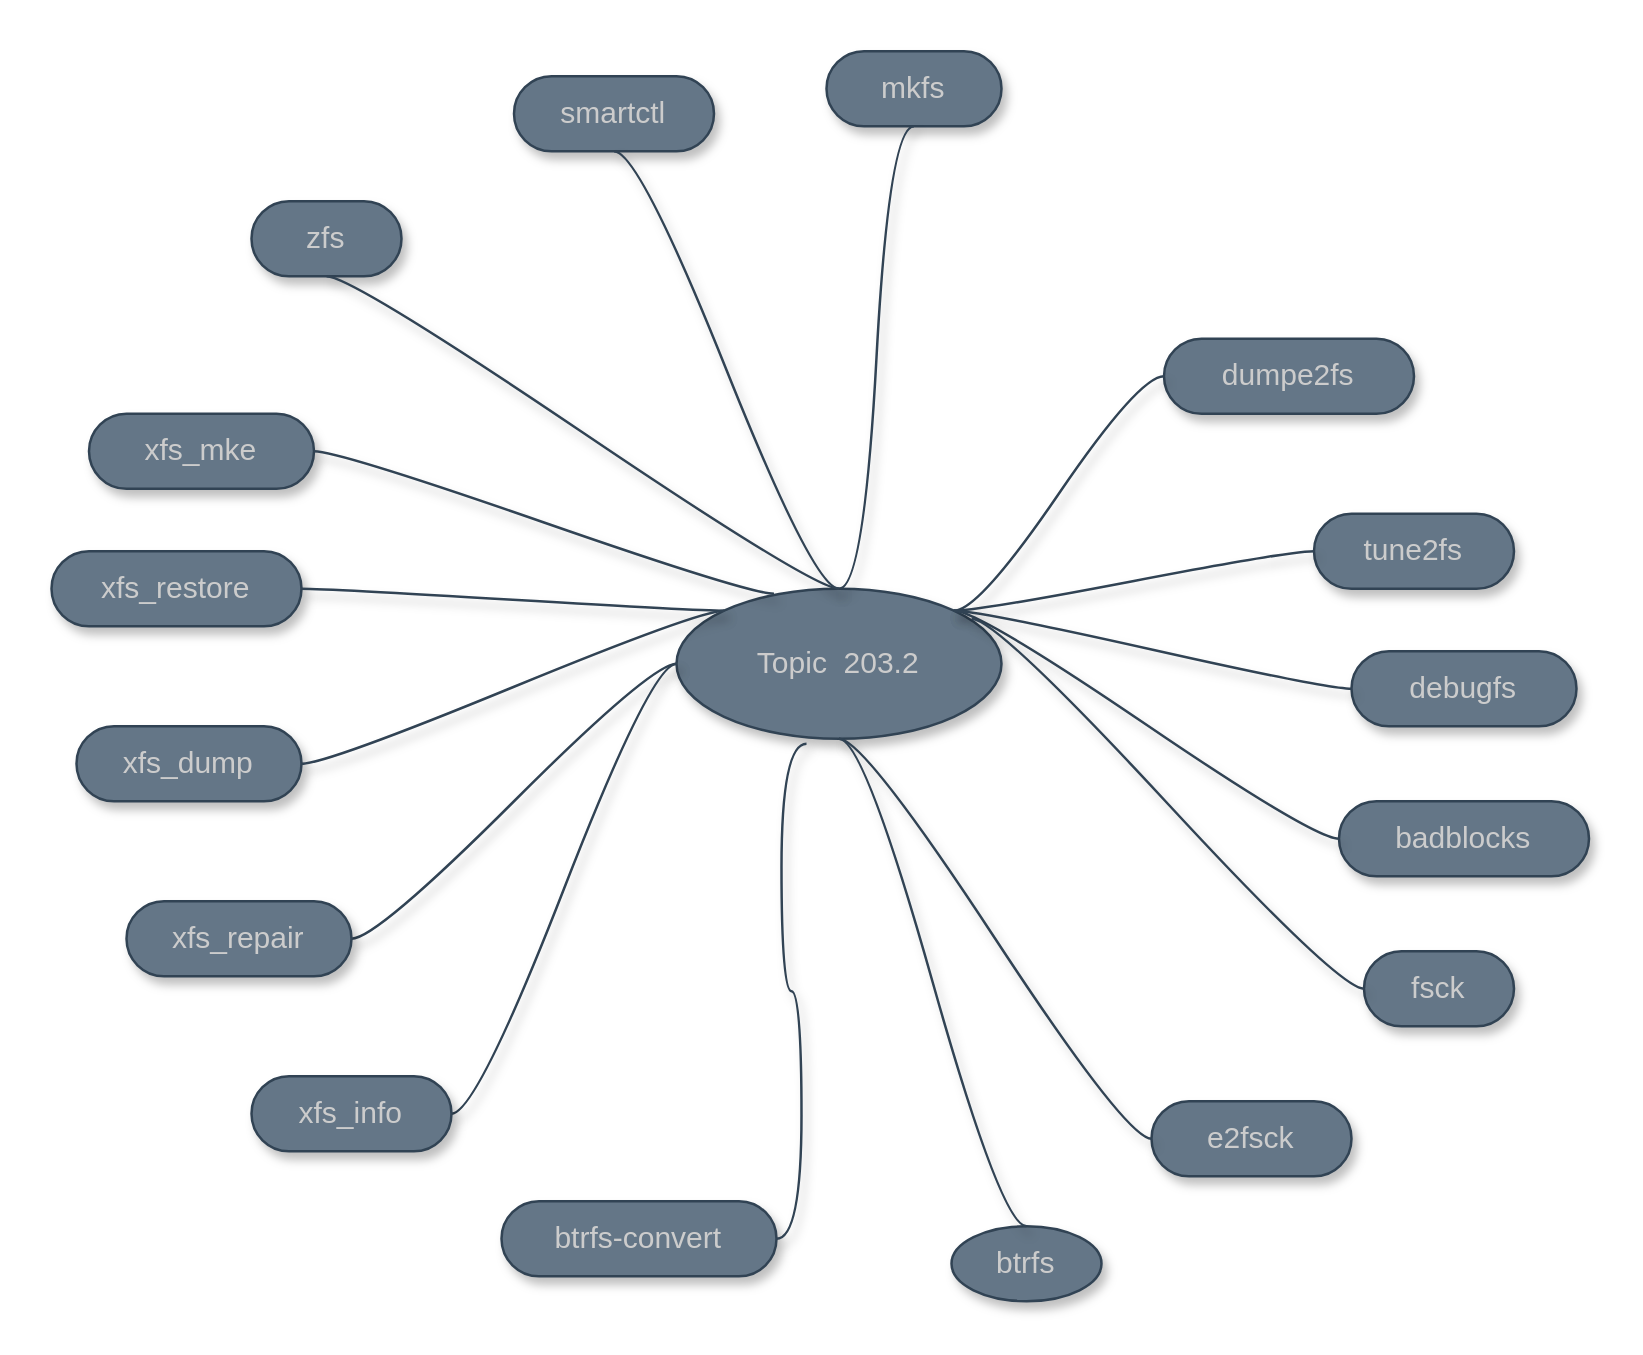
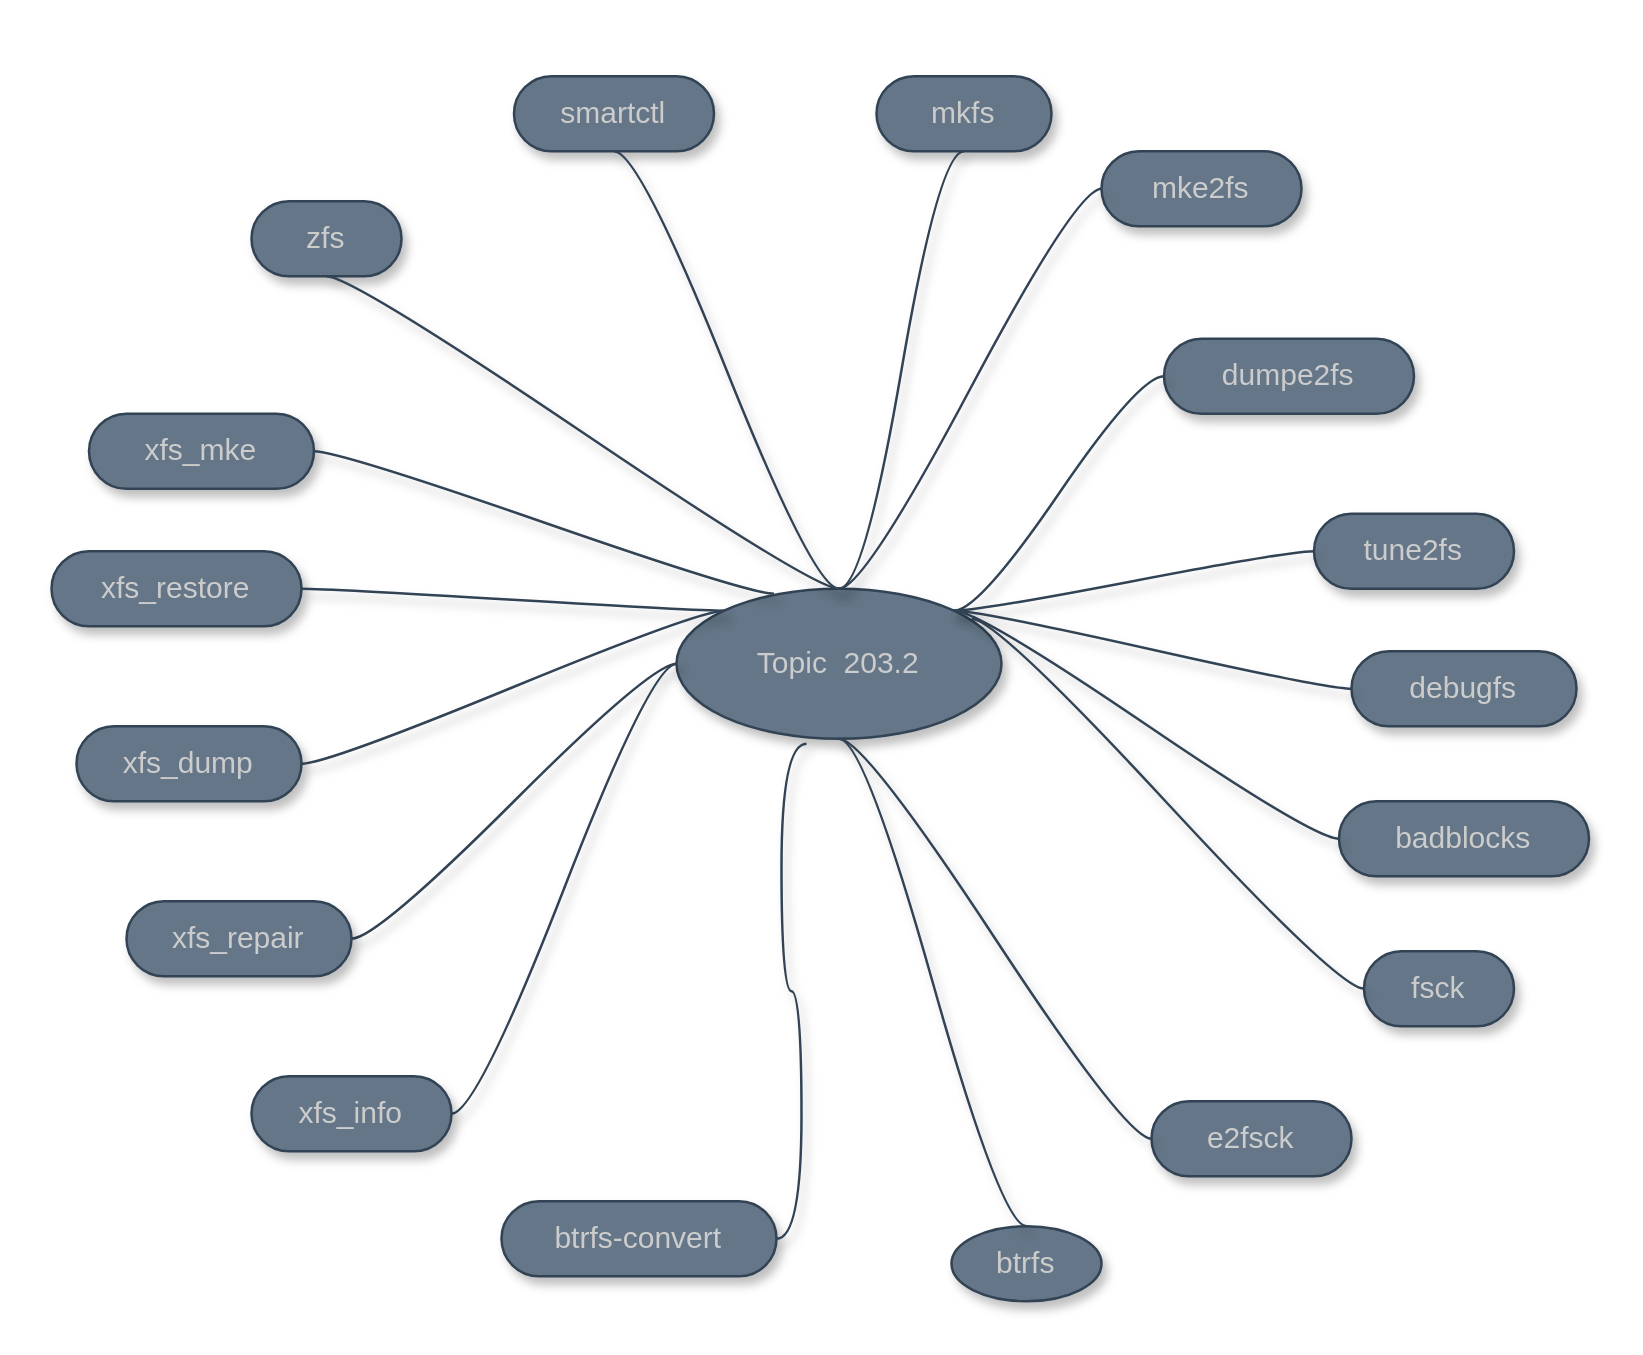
(914, 89) -> (964, 114)
none -> (1201, 189)
none -> (974, 381)
